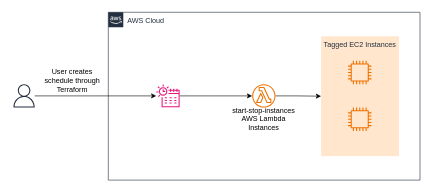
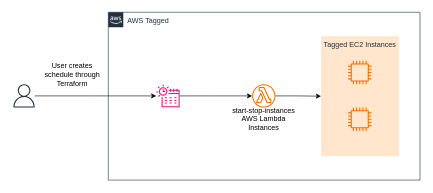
(144, 21) -> (147, 21)
(72, 81) -> (72, 75)
